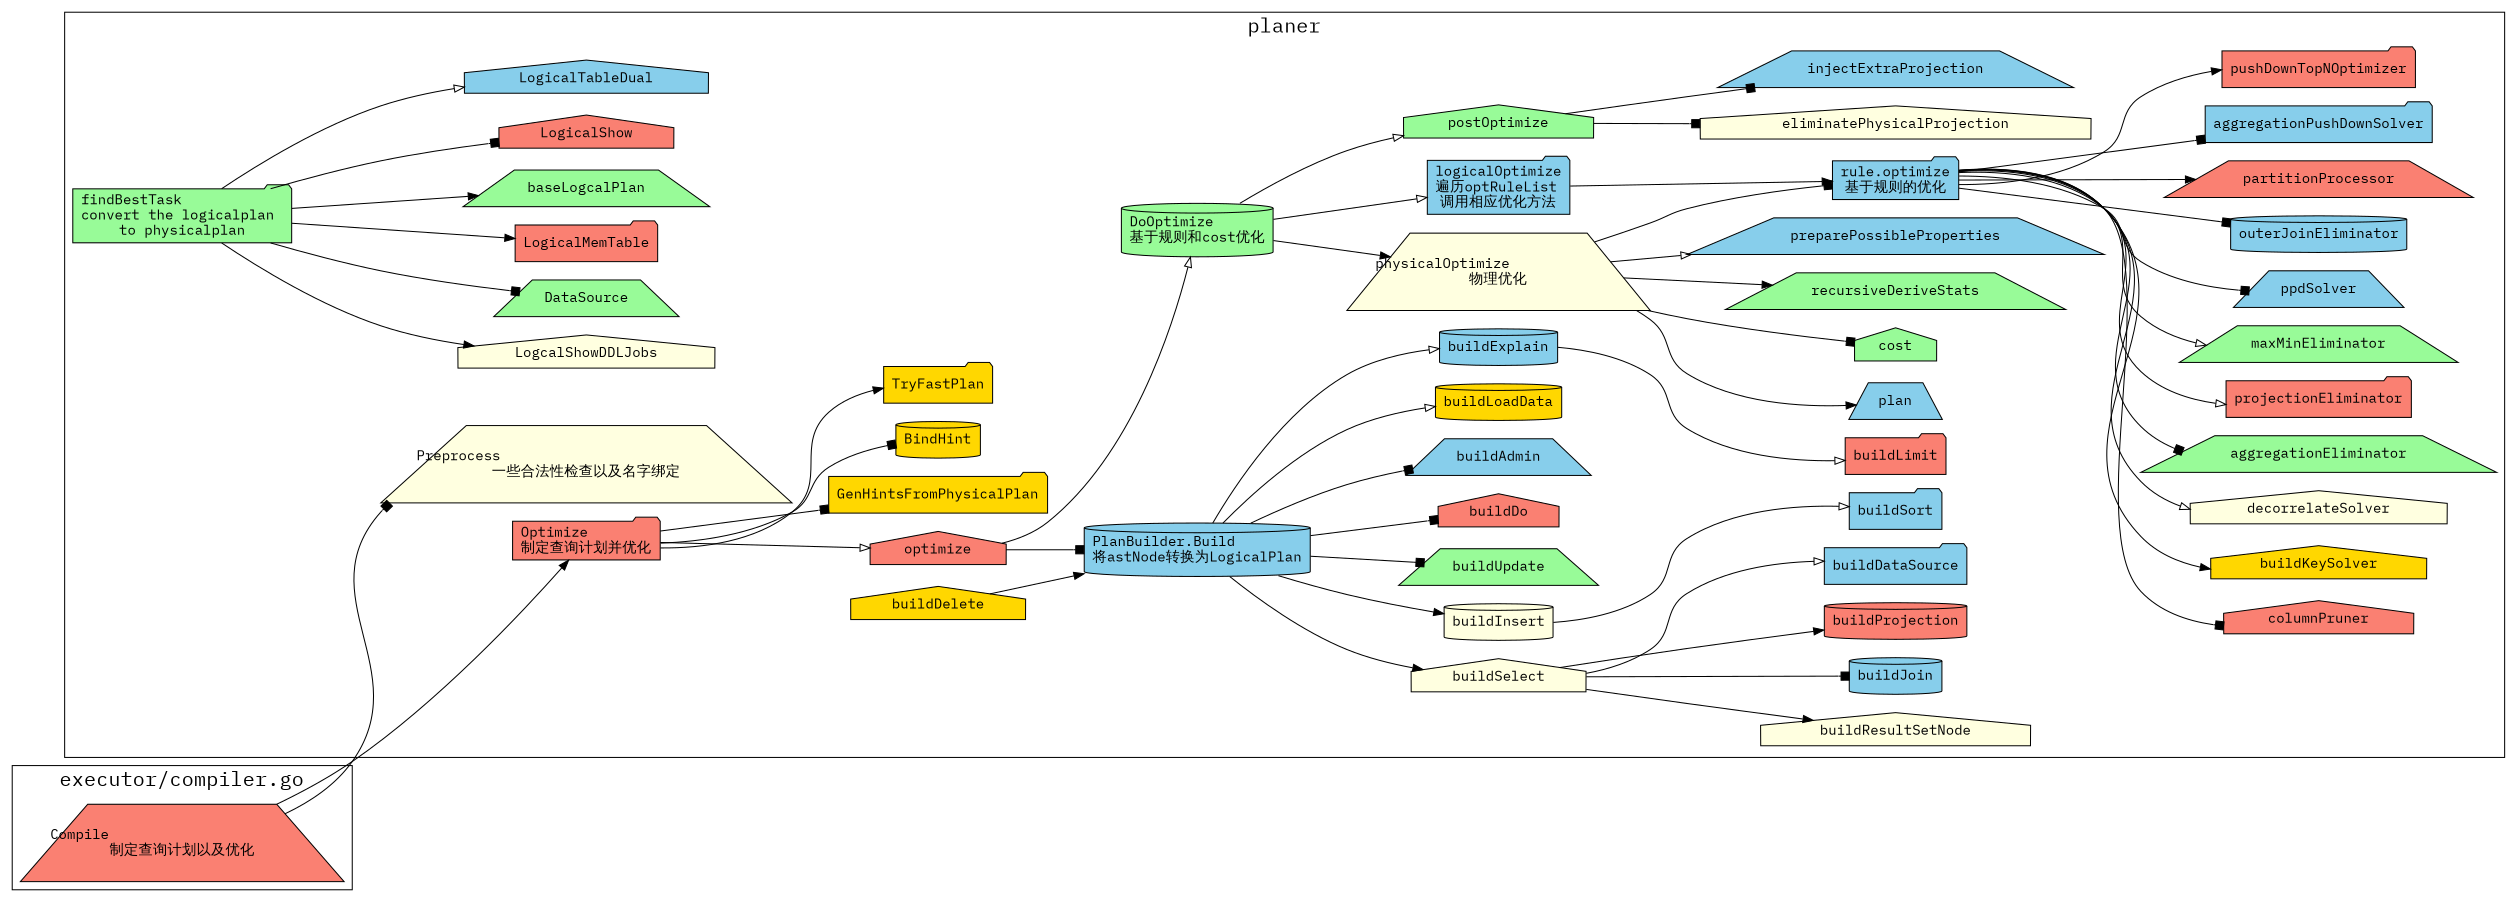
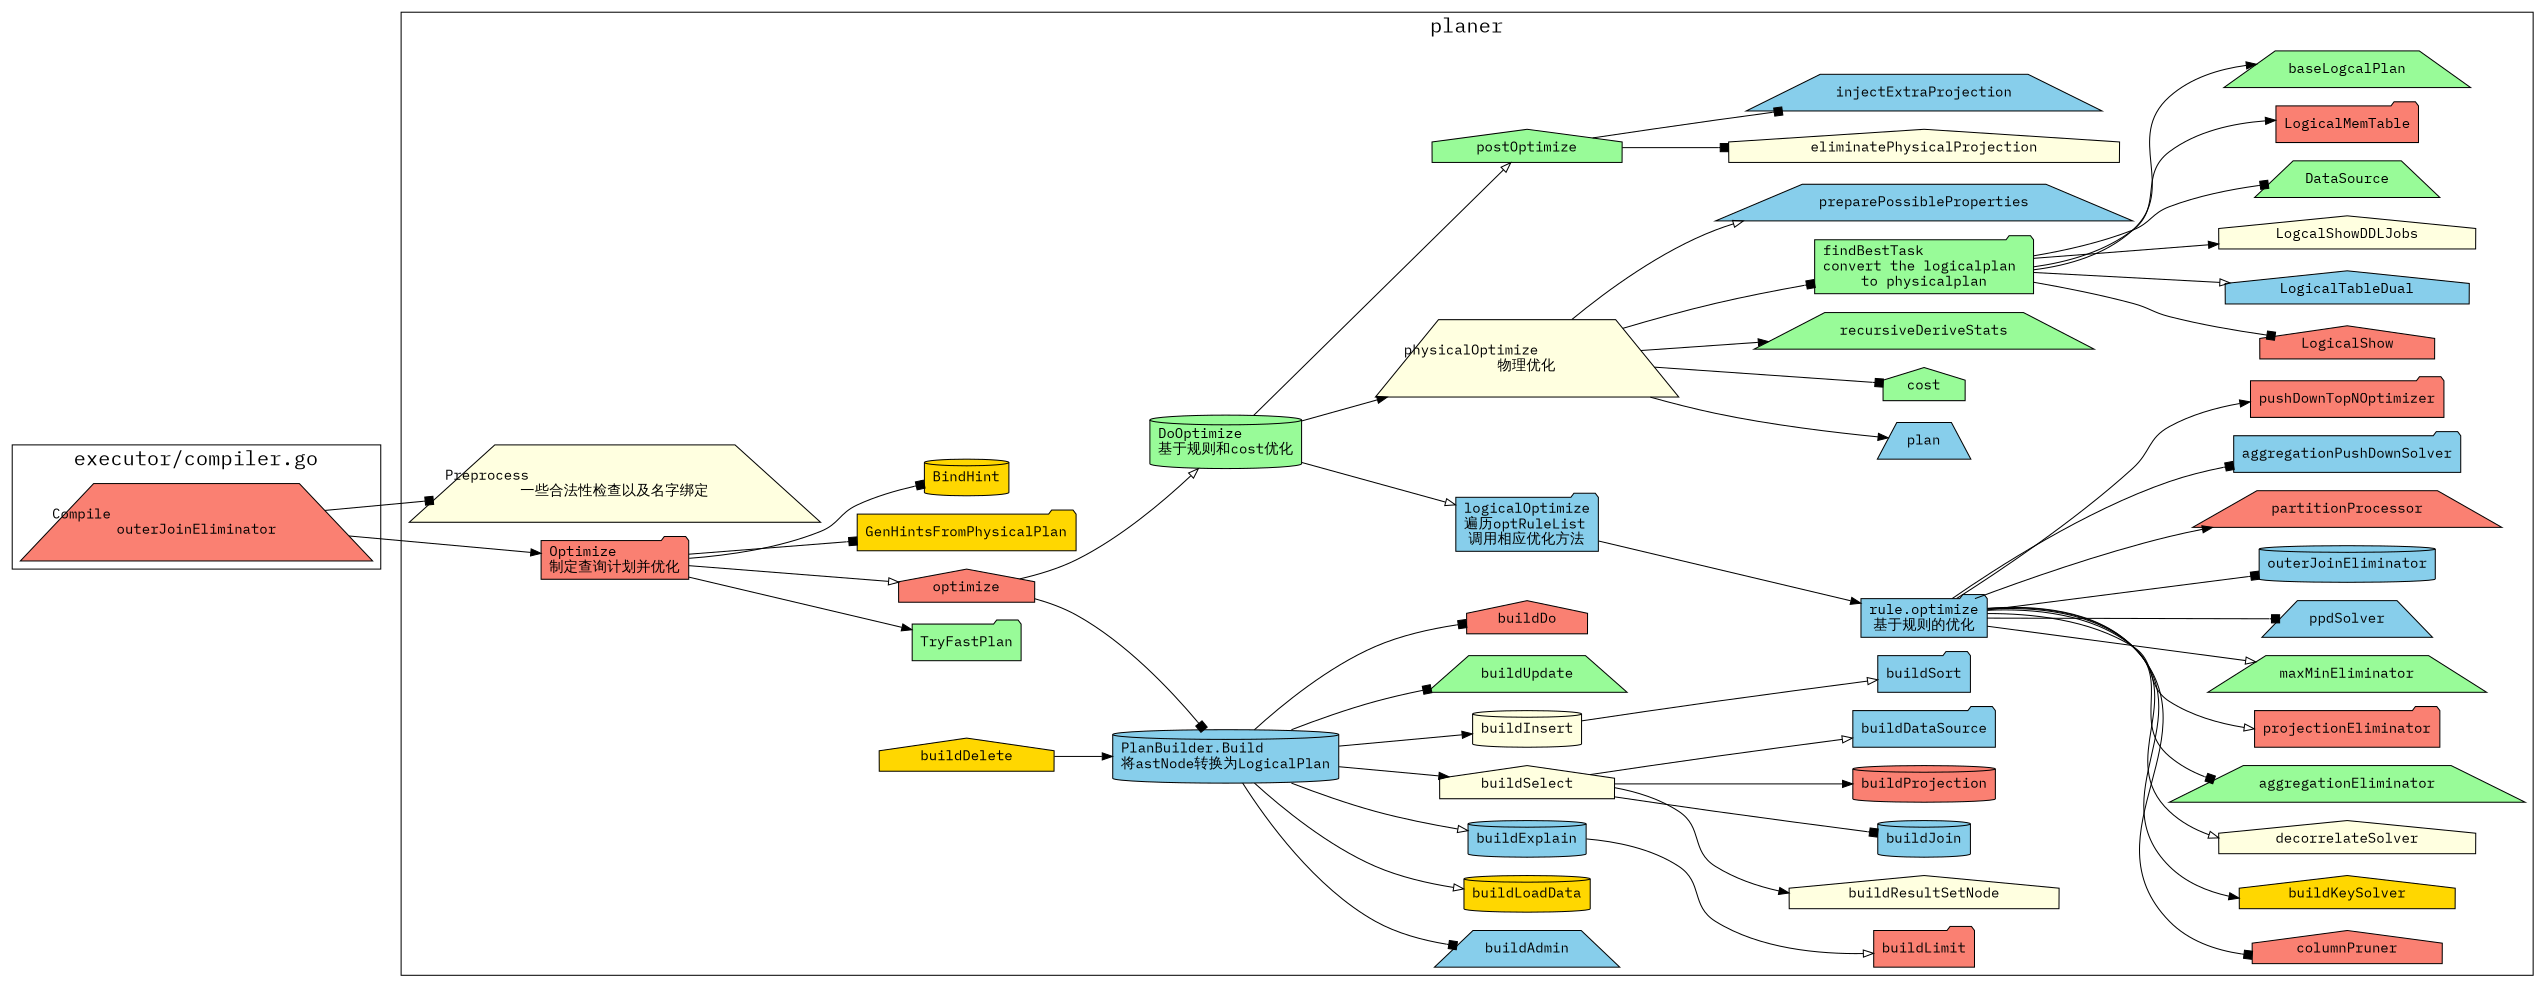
(1706, 204) -> (1713, 304)
(938, 385) -> (967, 642)
(182, 843) -> (196, 522)
